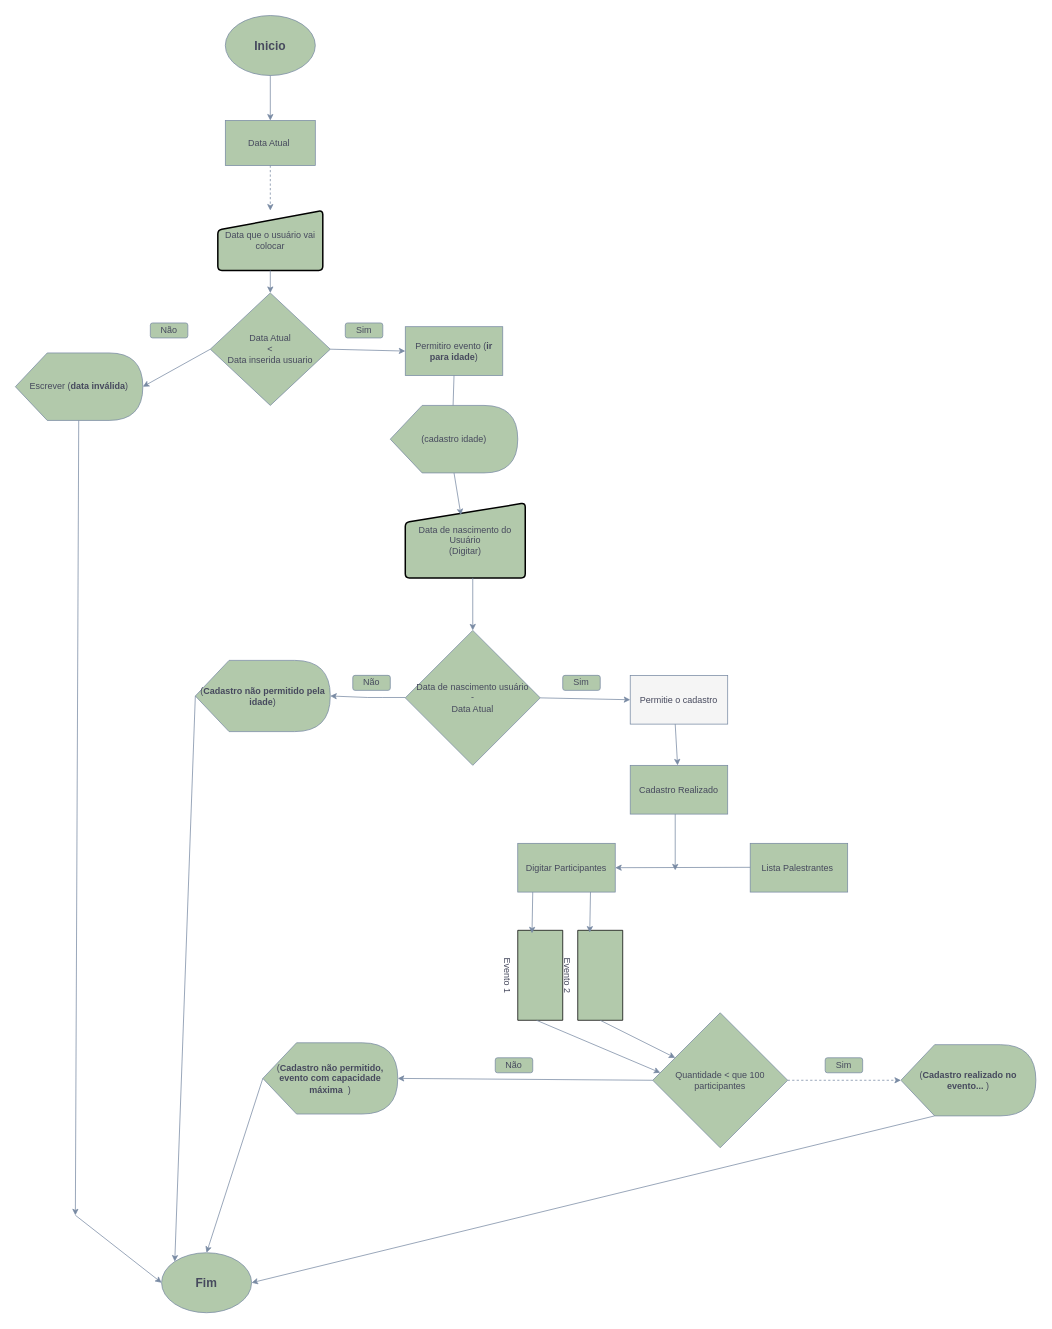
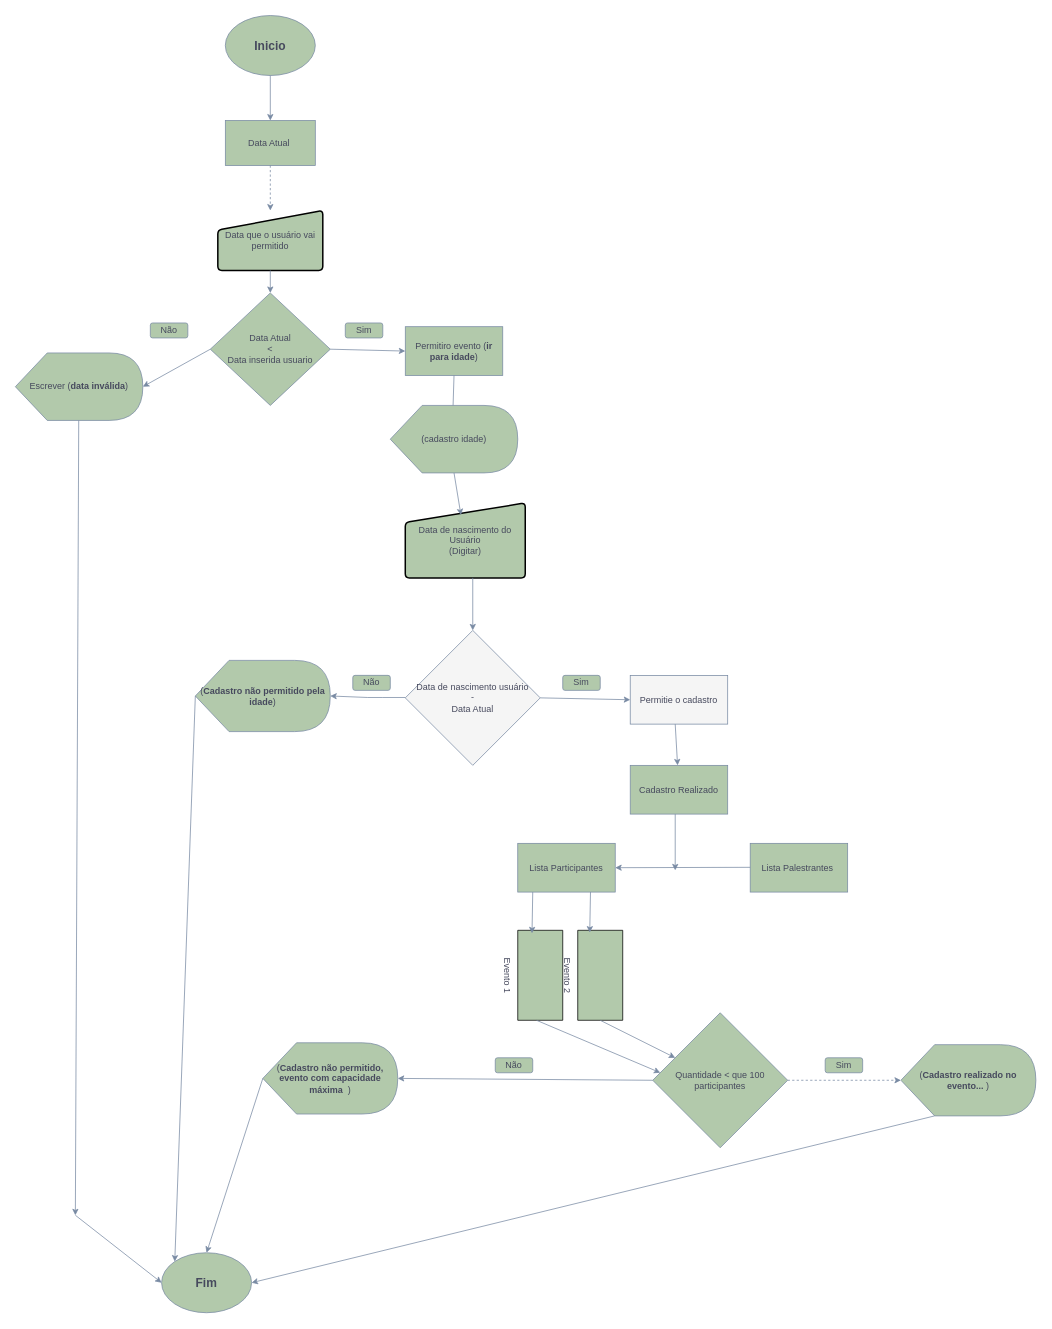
(270, 240) -> (270, 240)
(473, 698) -> (473, 698)
(567, 868) -> (567, 868)
